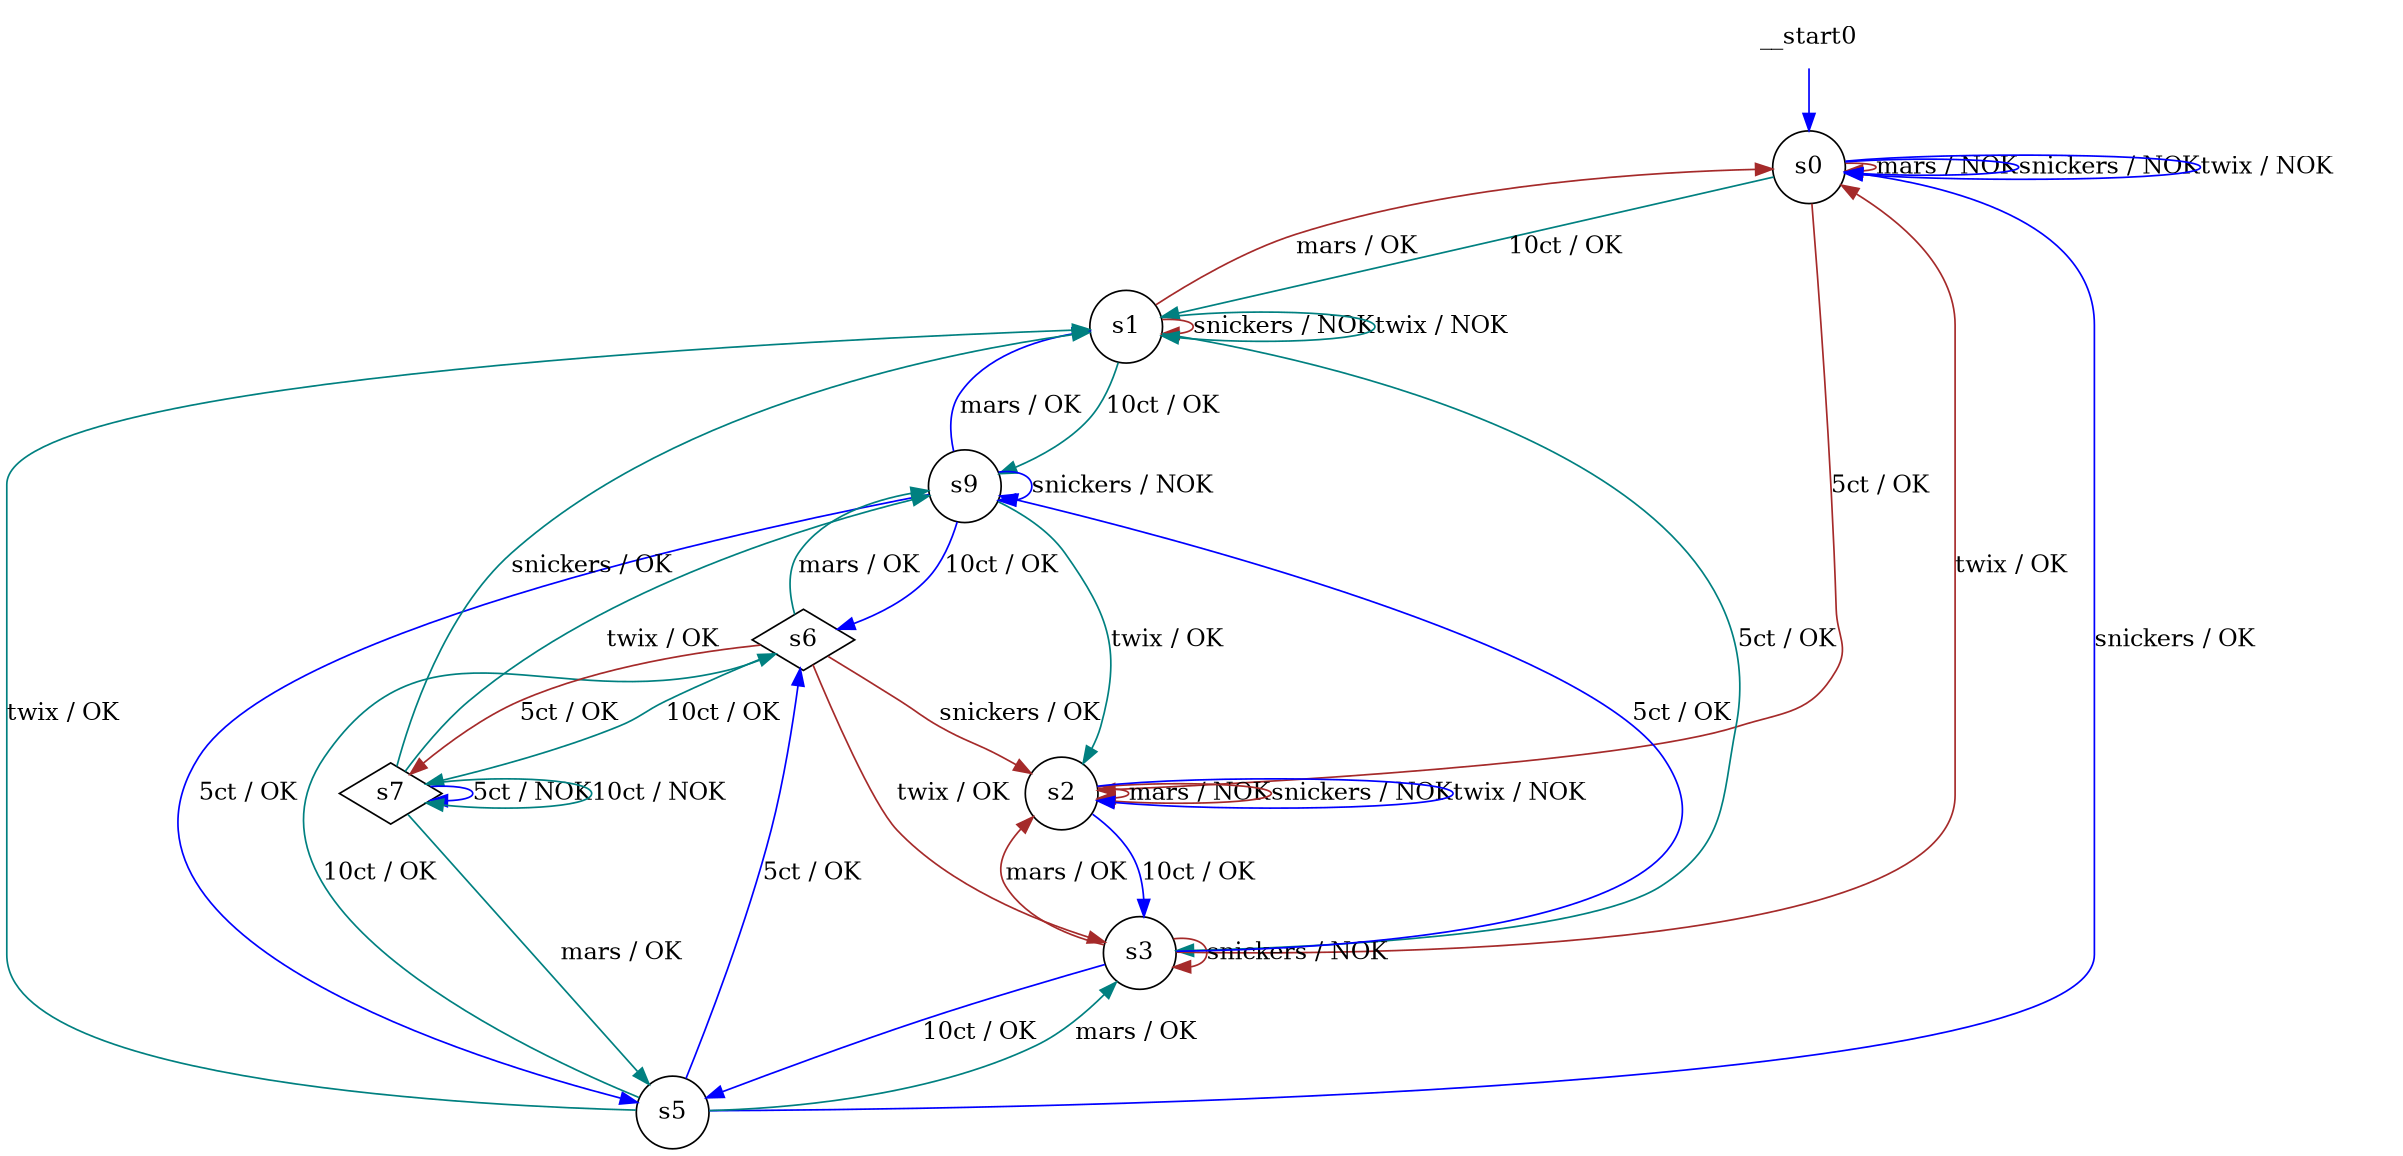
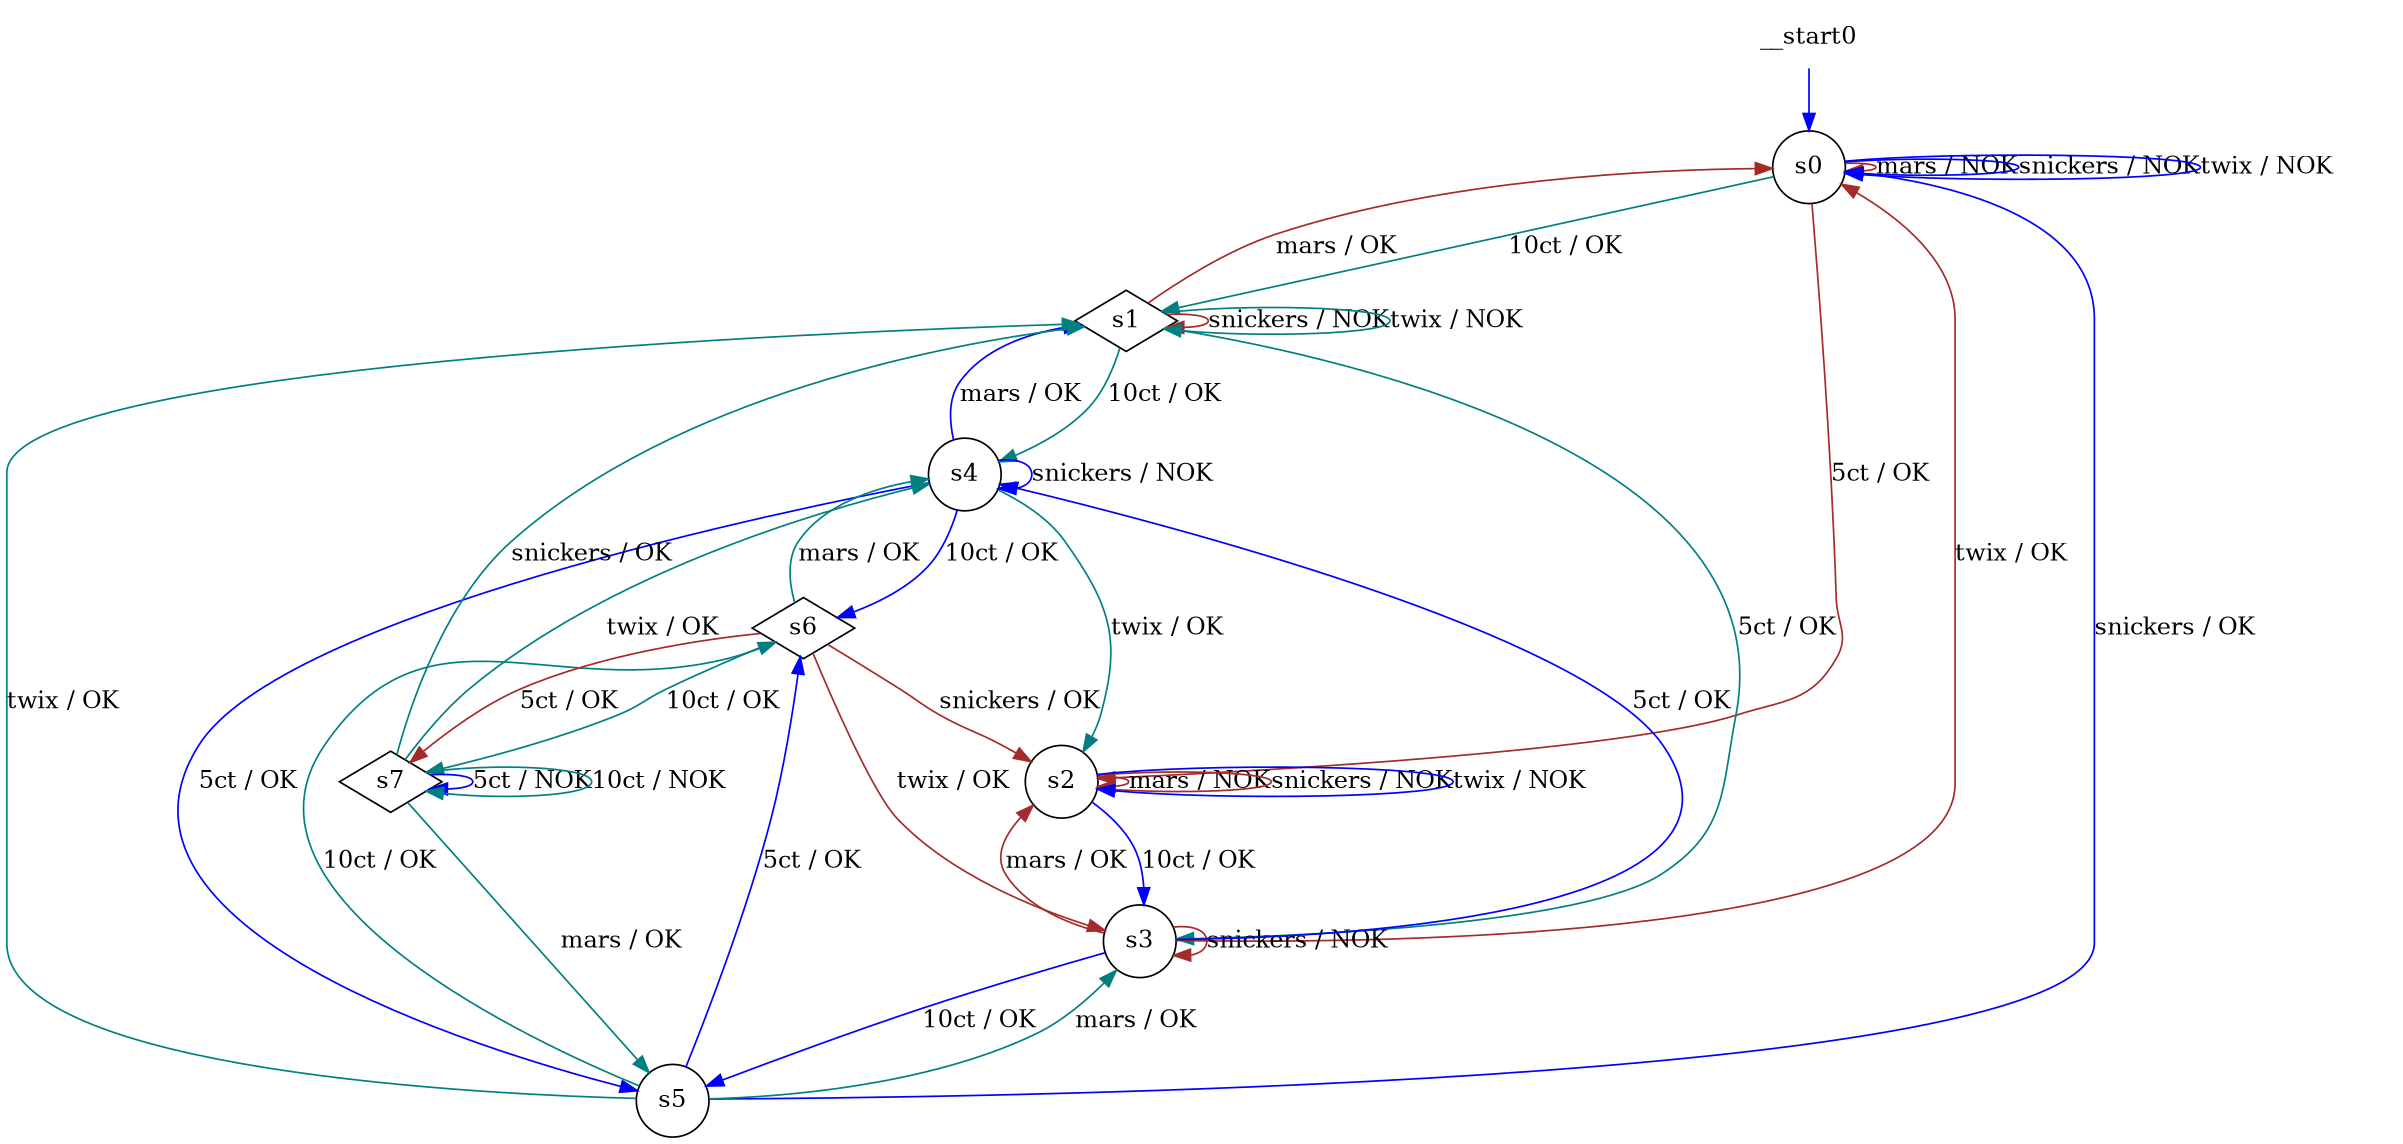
(1126, 327) -> (1126, 321)
(965, 486) -> (965, 474)
